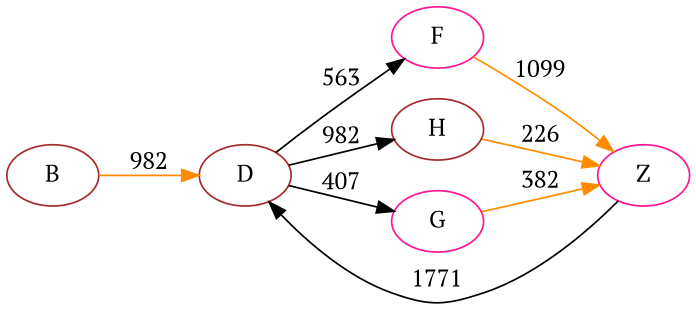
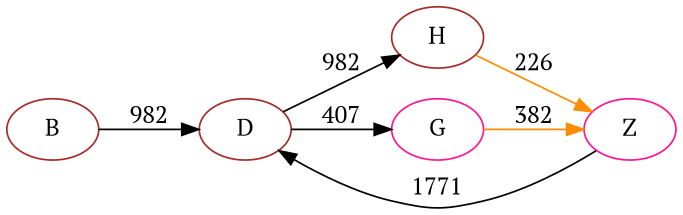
(438, 37) -> none
(140, 175) -> (140, 129)
